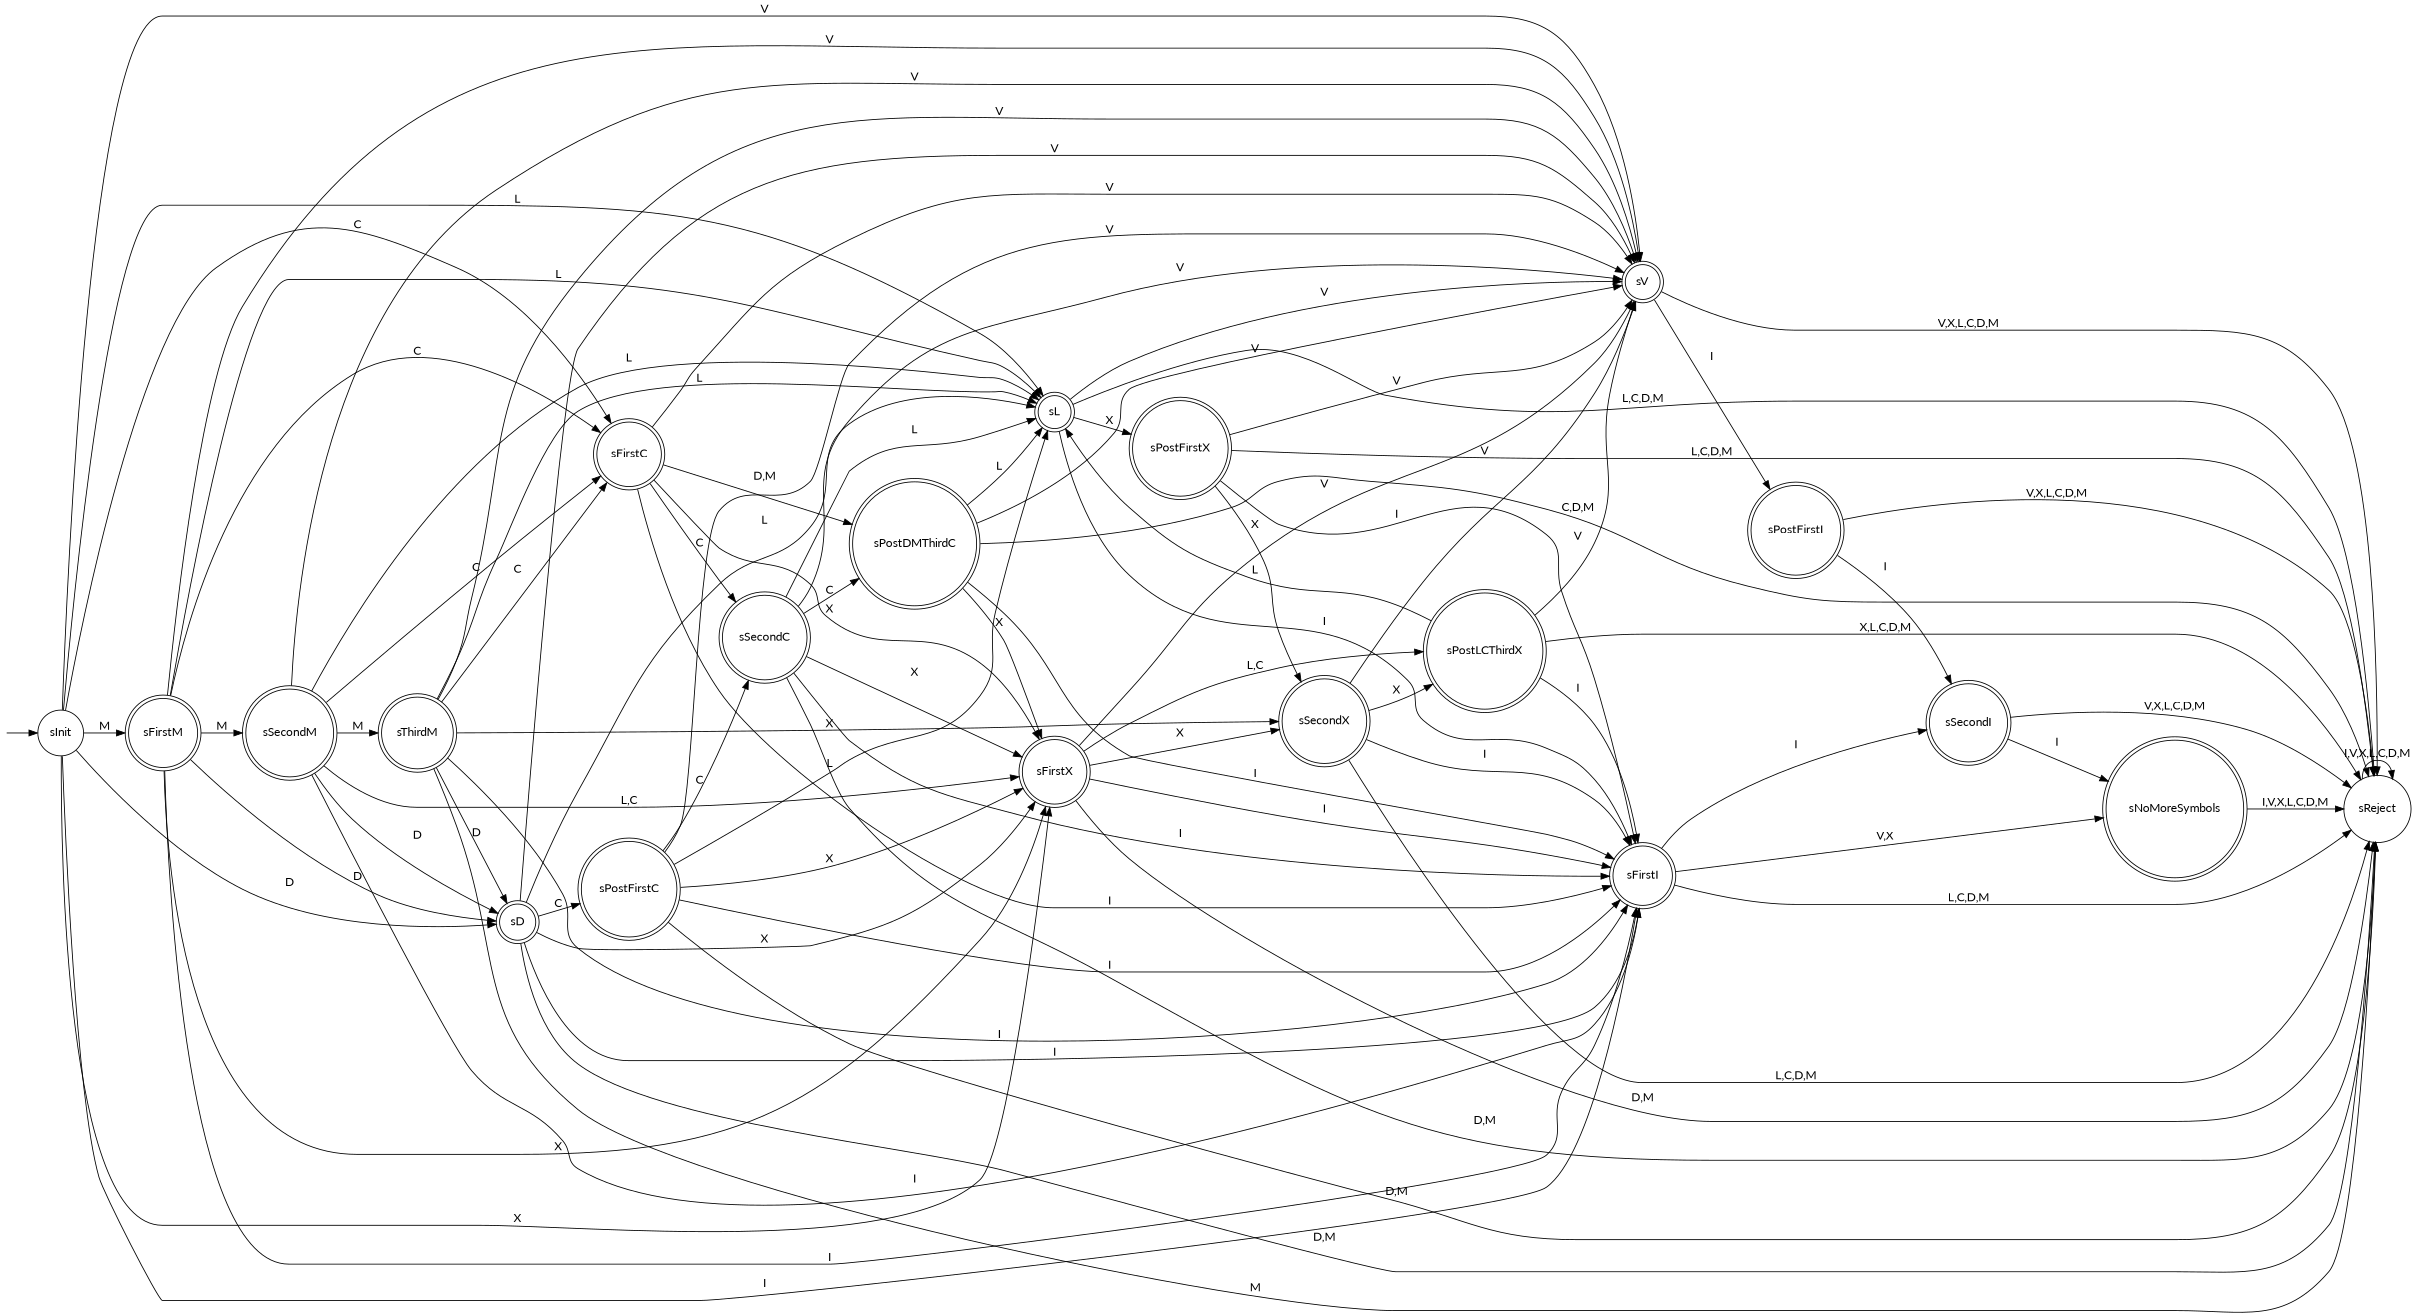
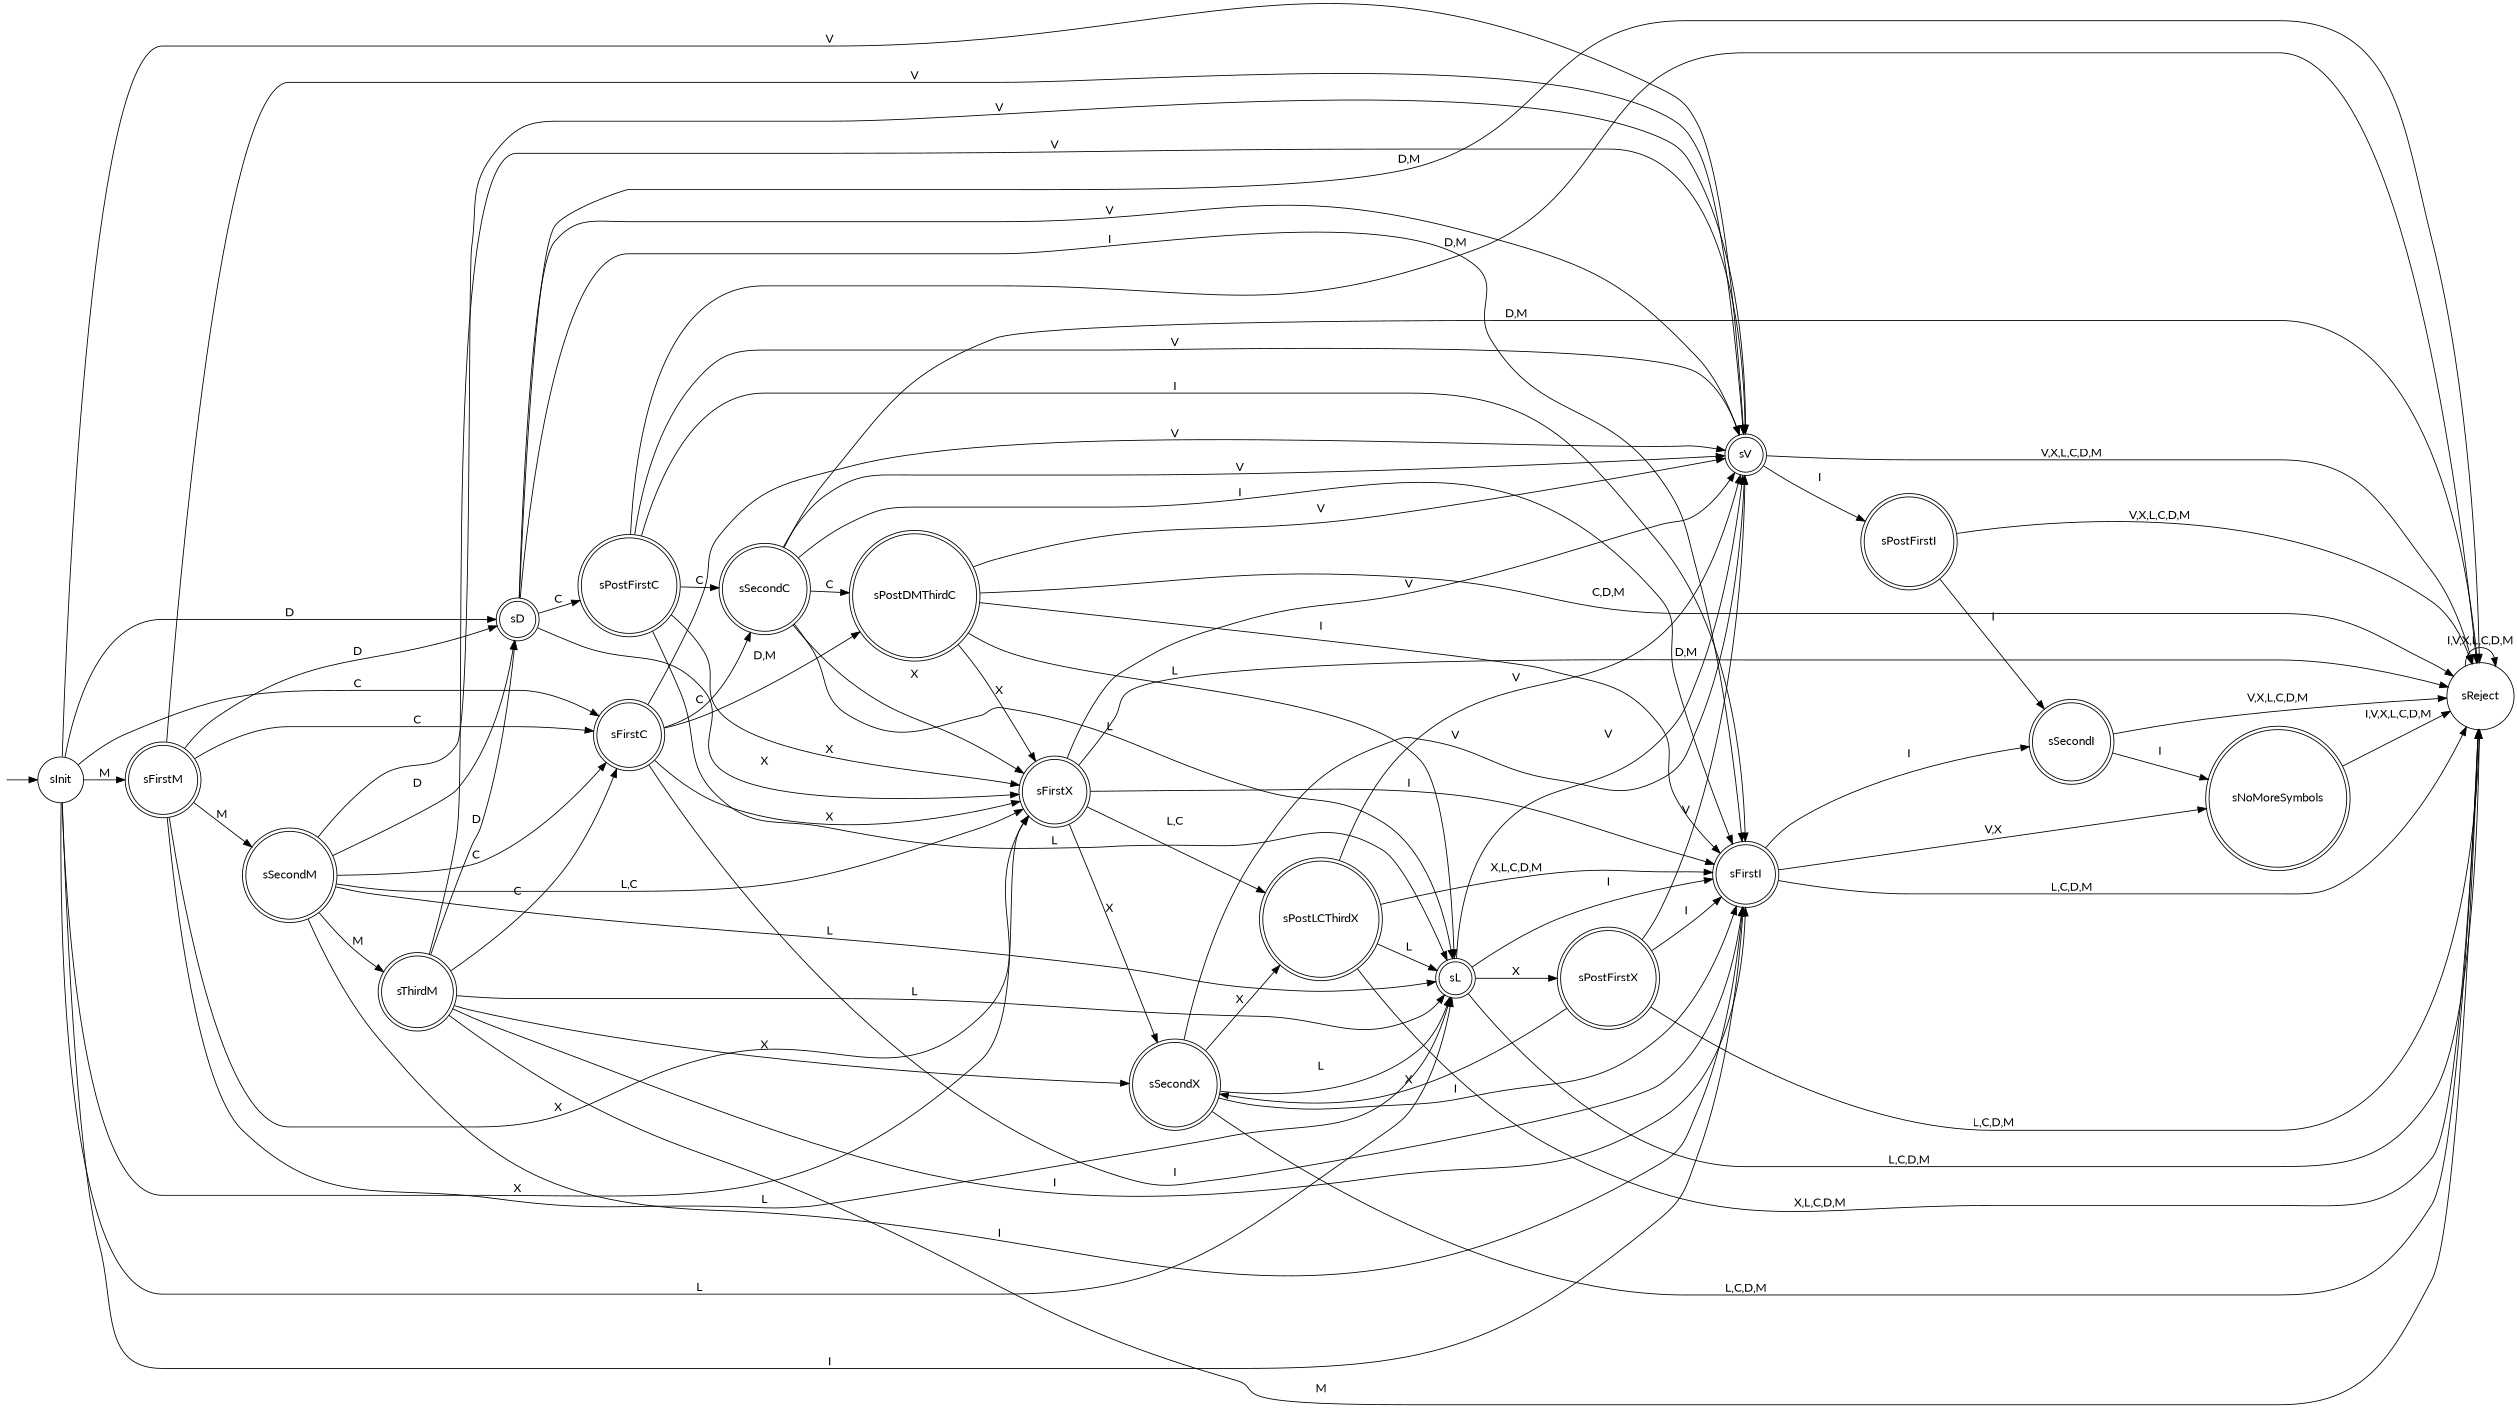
(731, 574) -> (1350, 1084)
(1578, 689) -> (1516, 868)
(787, 1264) -> none
